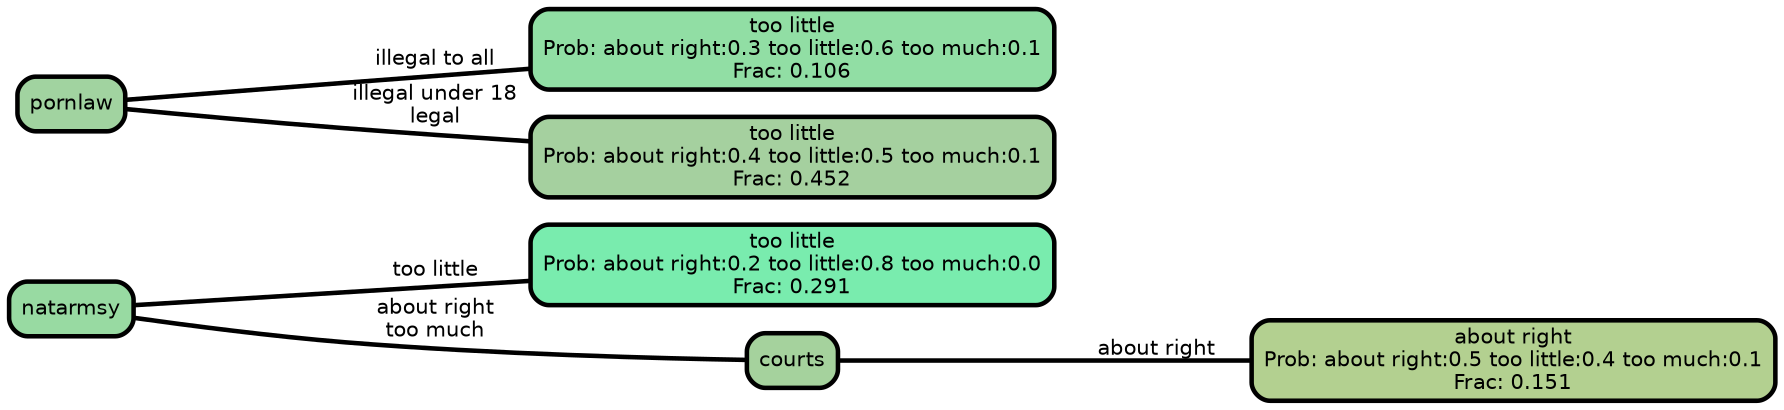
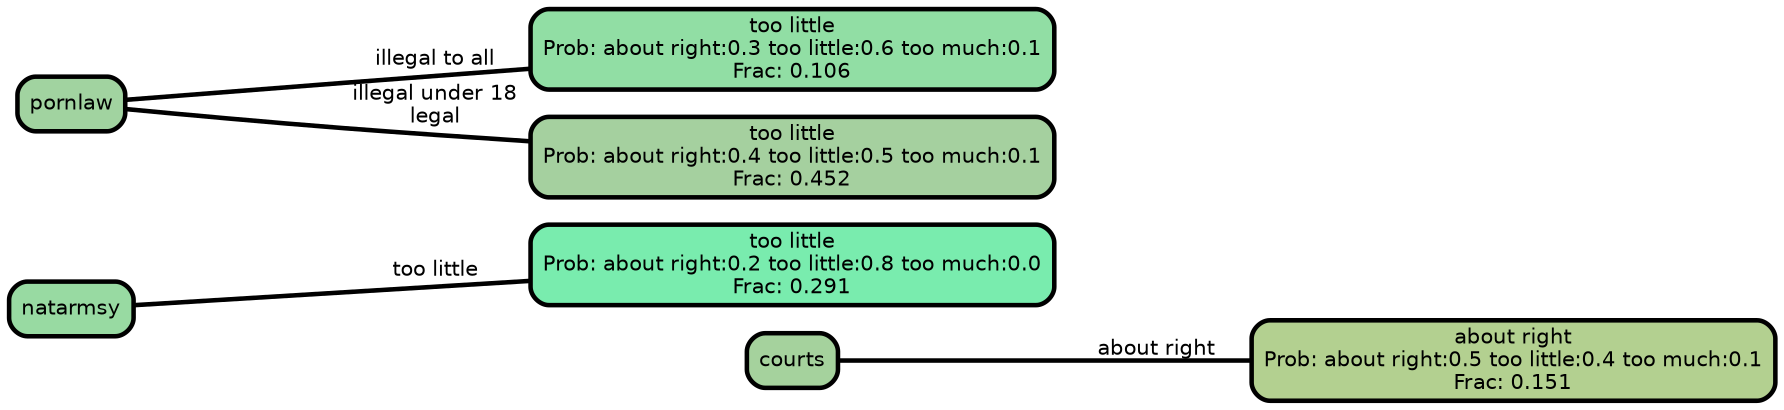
(439, 349) -> none
